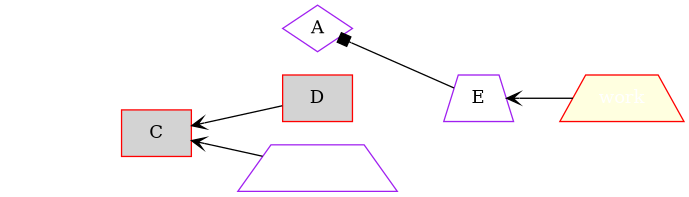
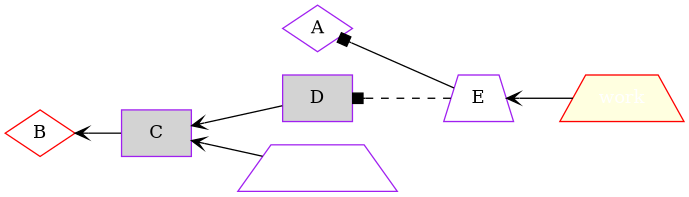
(318, 98) -> (318, 98)
none -> (408, 98)
none -> (40, 133)
(156, 133) -> (156, 133)
